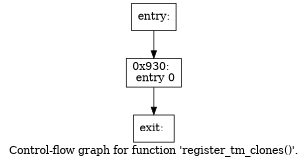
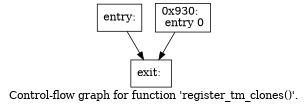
(154, 41) -> (133, 42)
